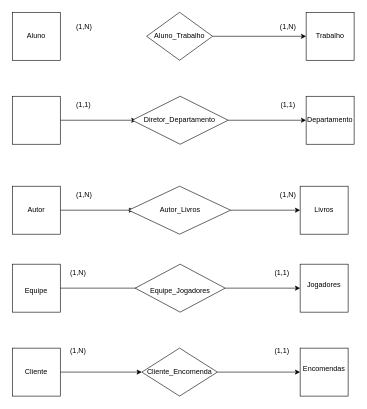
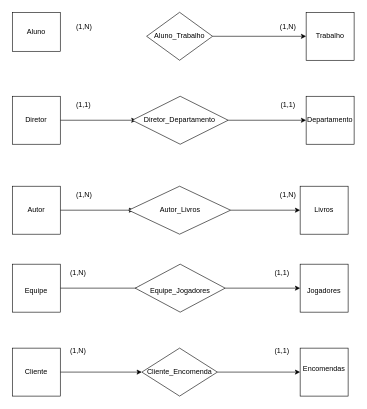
(36, 36) -> (36, 32)
none -> (36, 120)
(324, 285) -> (324, 291)
